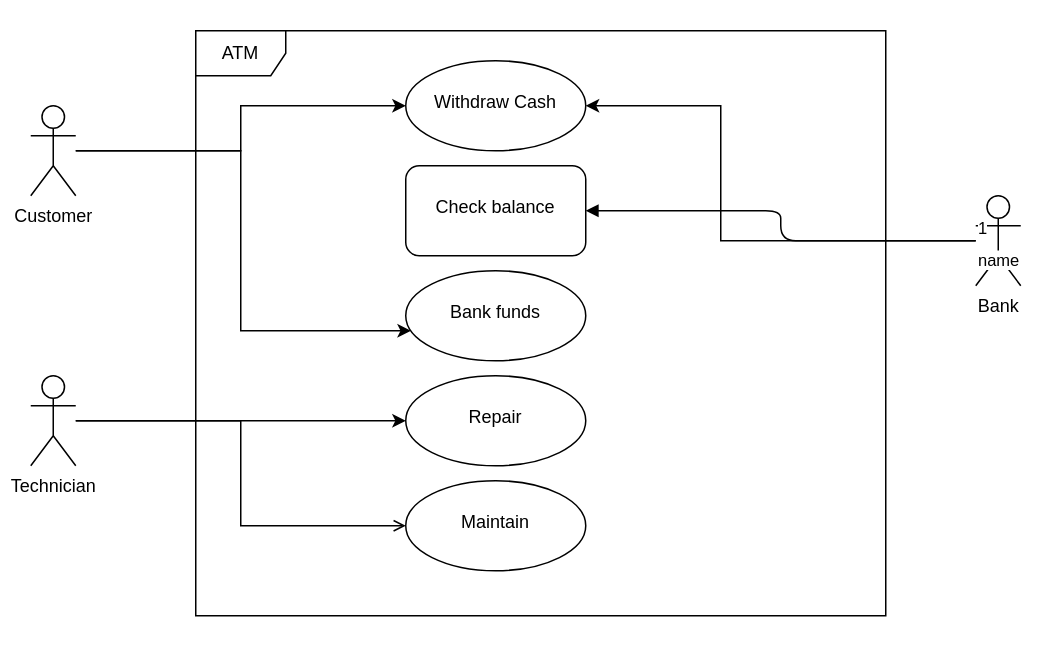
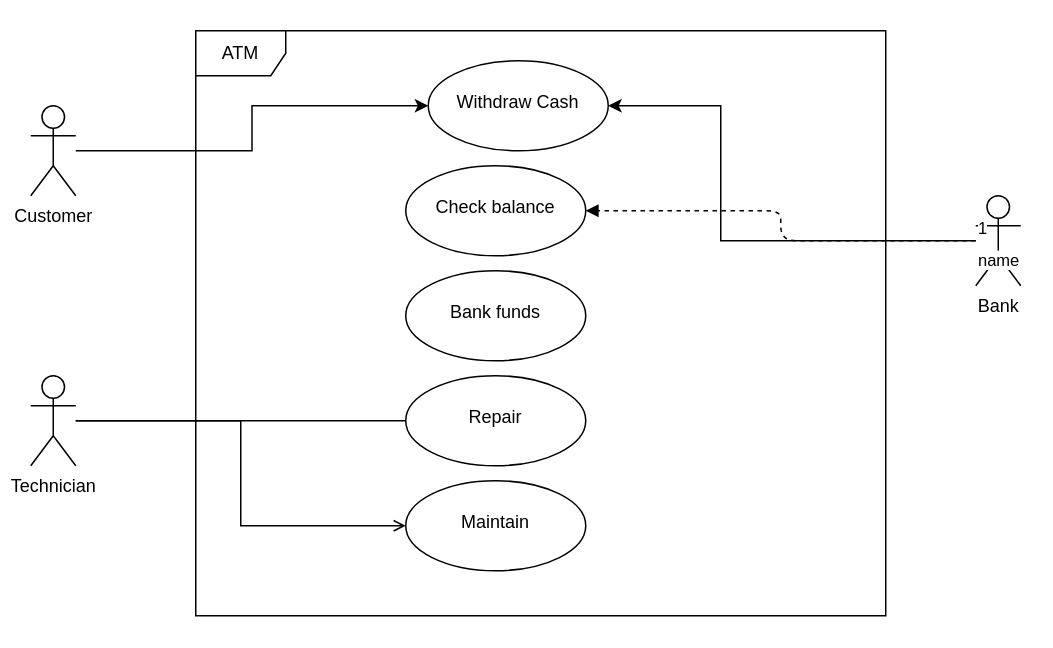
(496, 106) -> (518, 106)
(496, 211) -> (496, 211)
(697, 211) -> (697, 211)
(241, 322) -> none
(394, 421) -> (398, 421)
